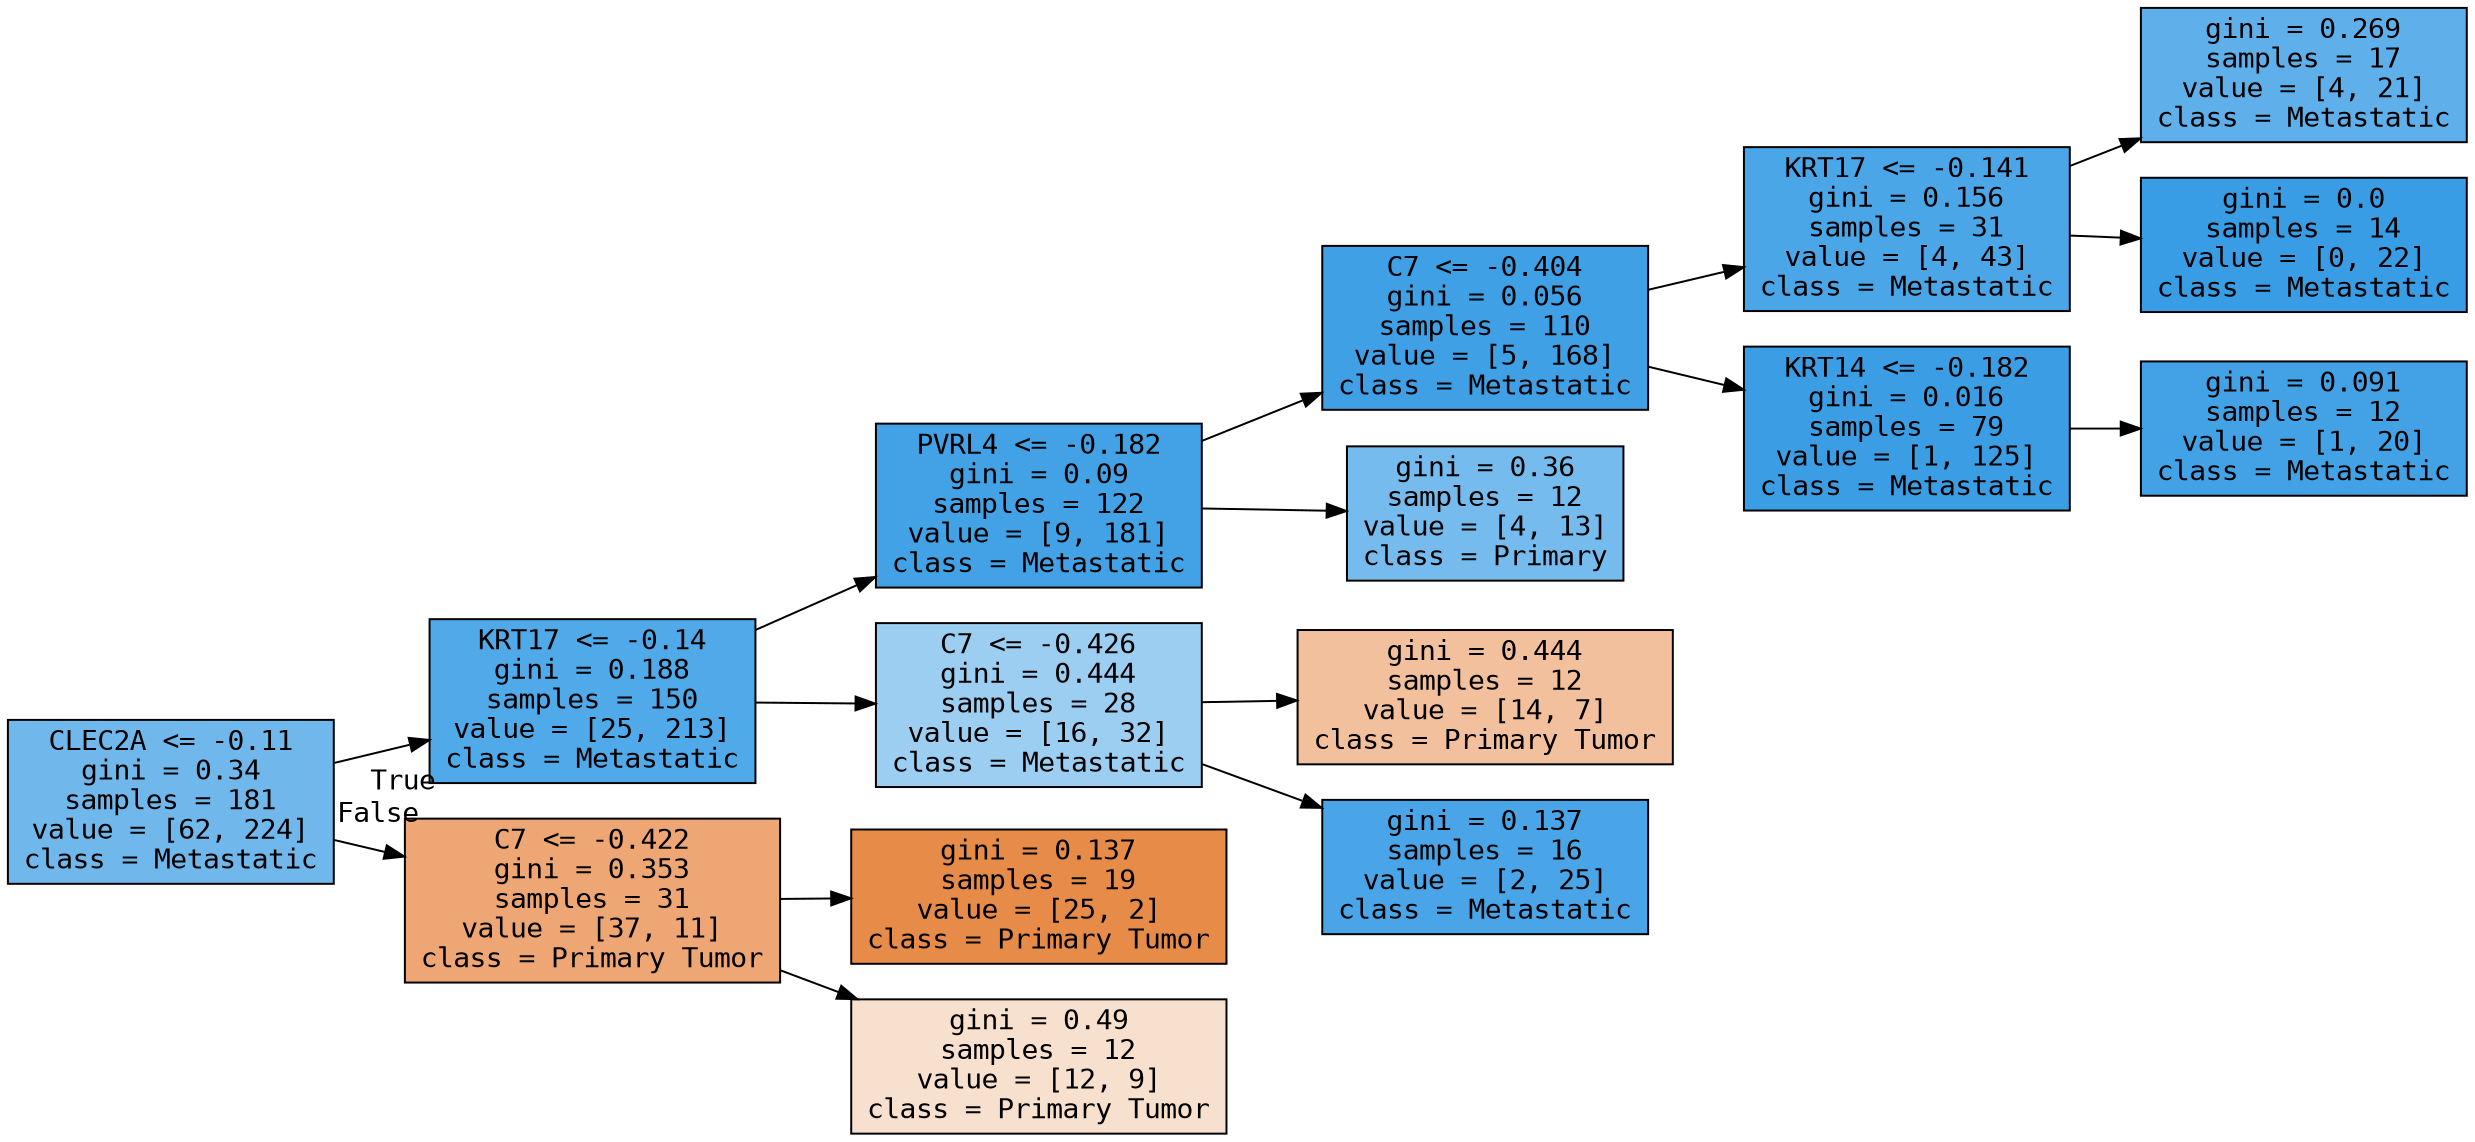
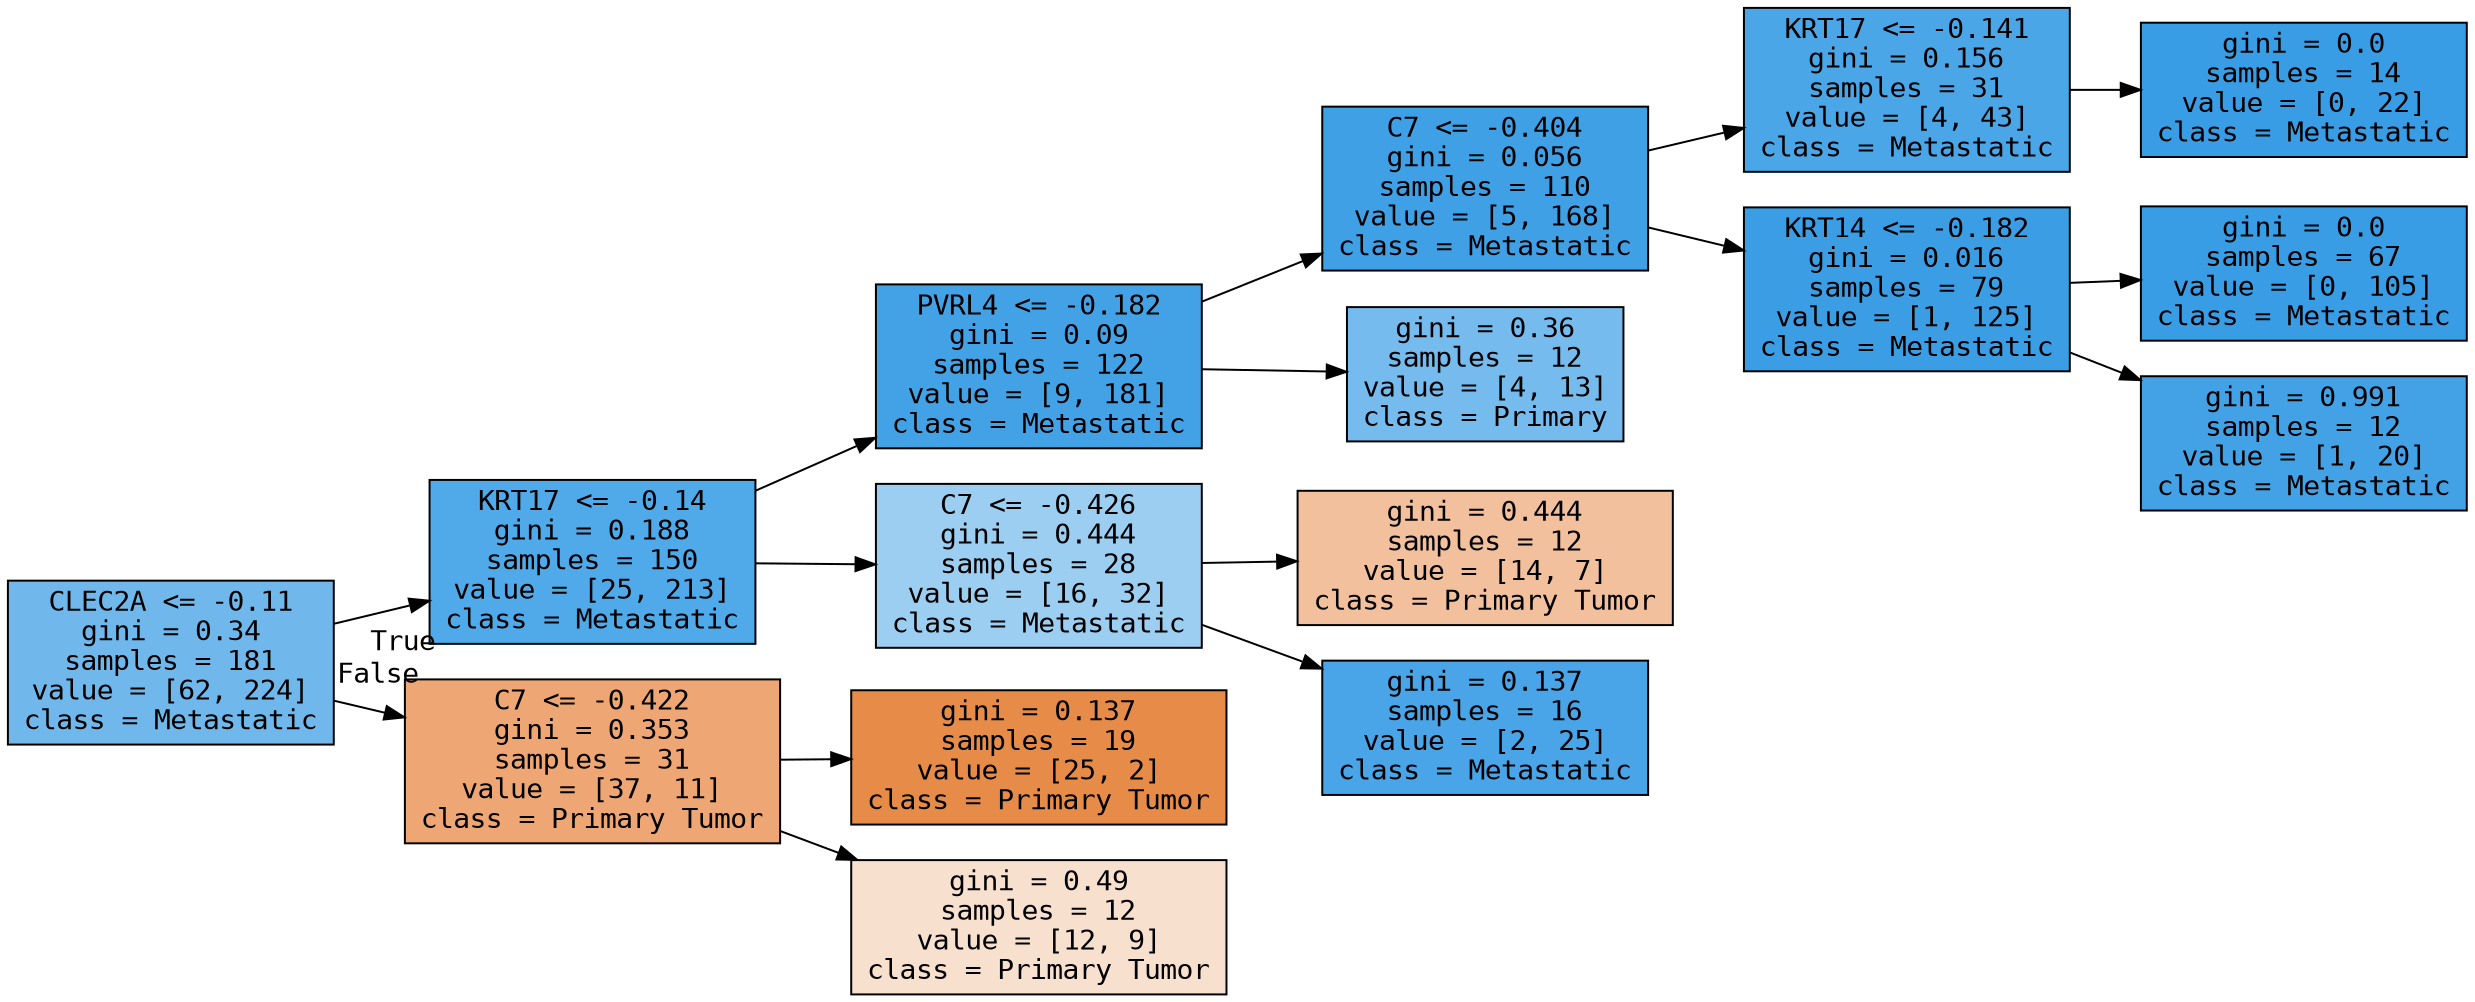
(2304, 75) -> none
none -> (2304, 274)
(2304, 429) -> (2304, 443)
